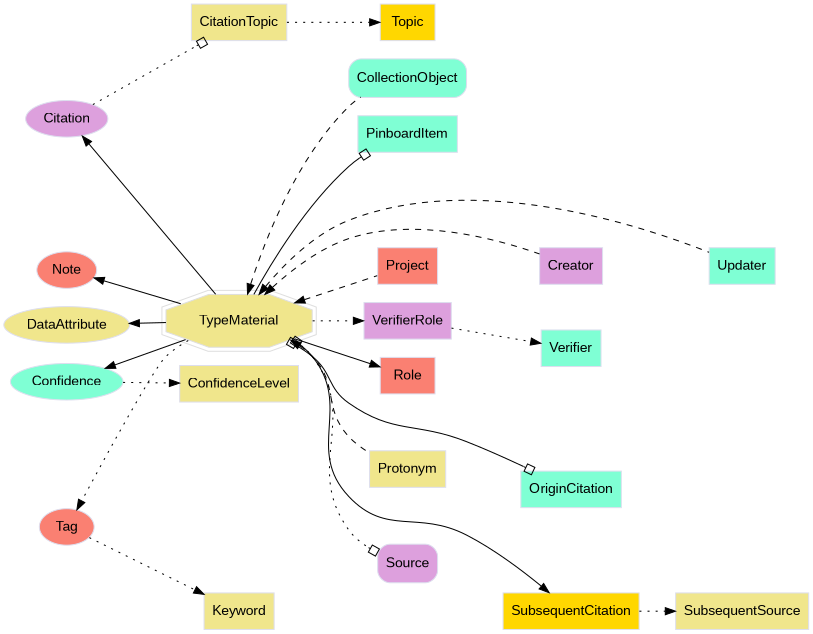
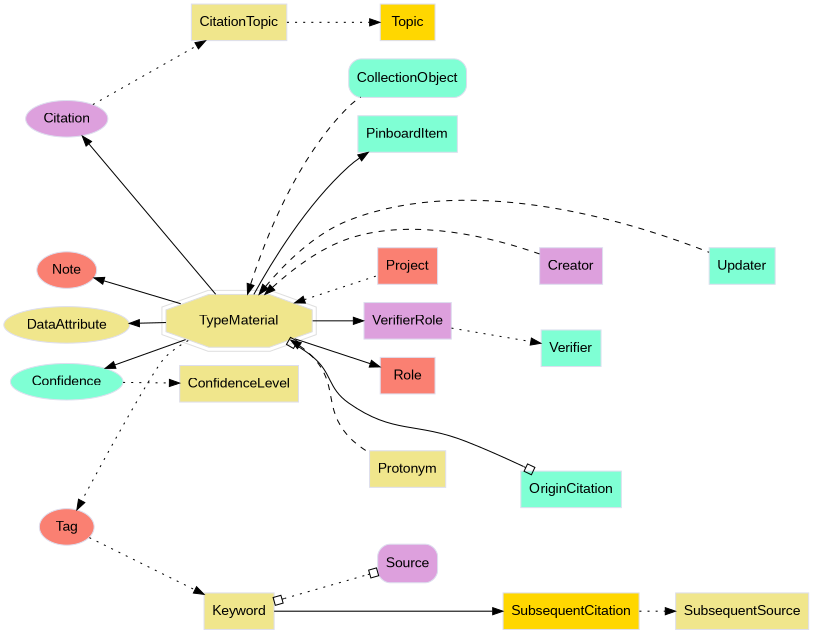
(145, 75) -> (145, 75)
(300, 221) -> (300, 221)
(341, 288) -> (341, 288)
(333, 321) -> (333, 321)
(330, 482) -> (326, 587)
(365, 510) -> (383, 611)
